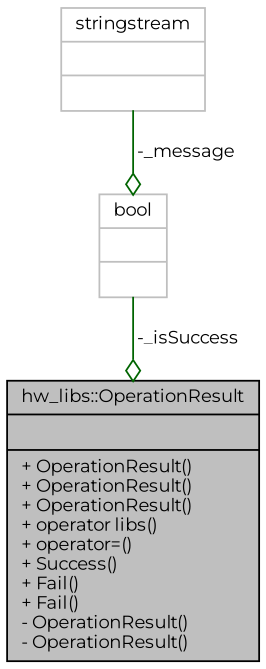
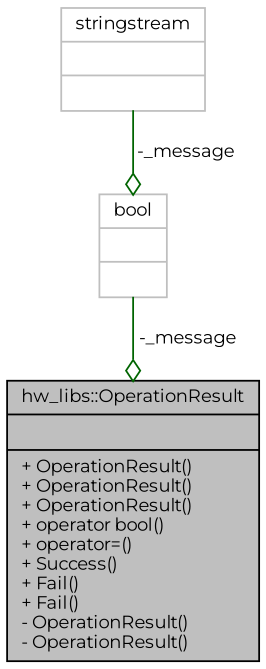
(186, 339) -> (186, 339)
(90, 525) -> (93, 525)
